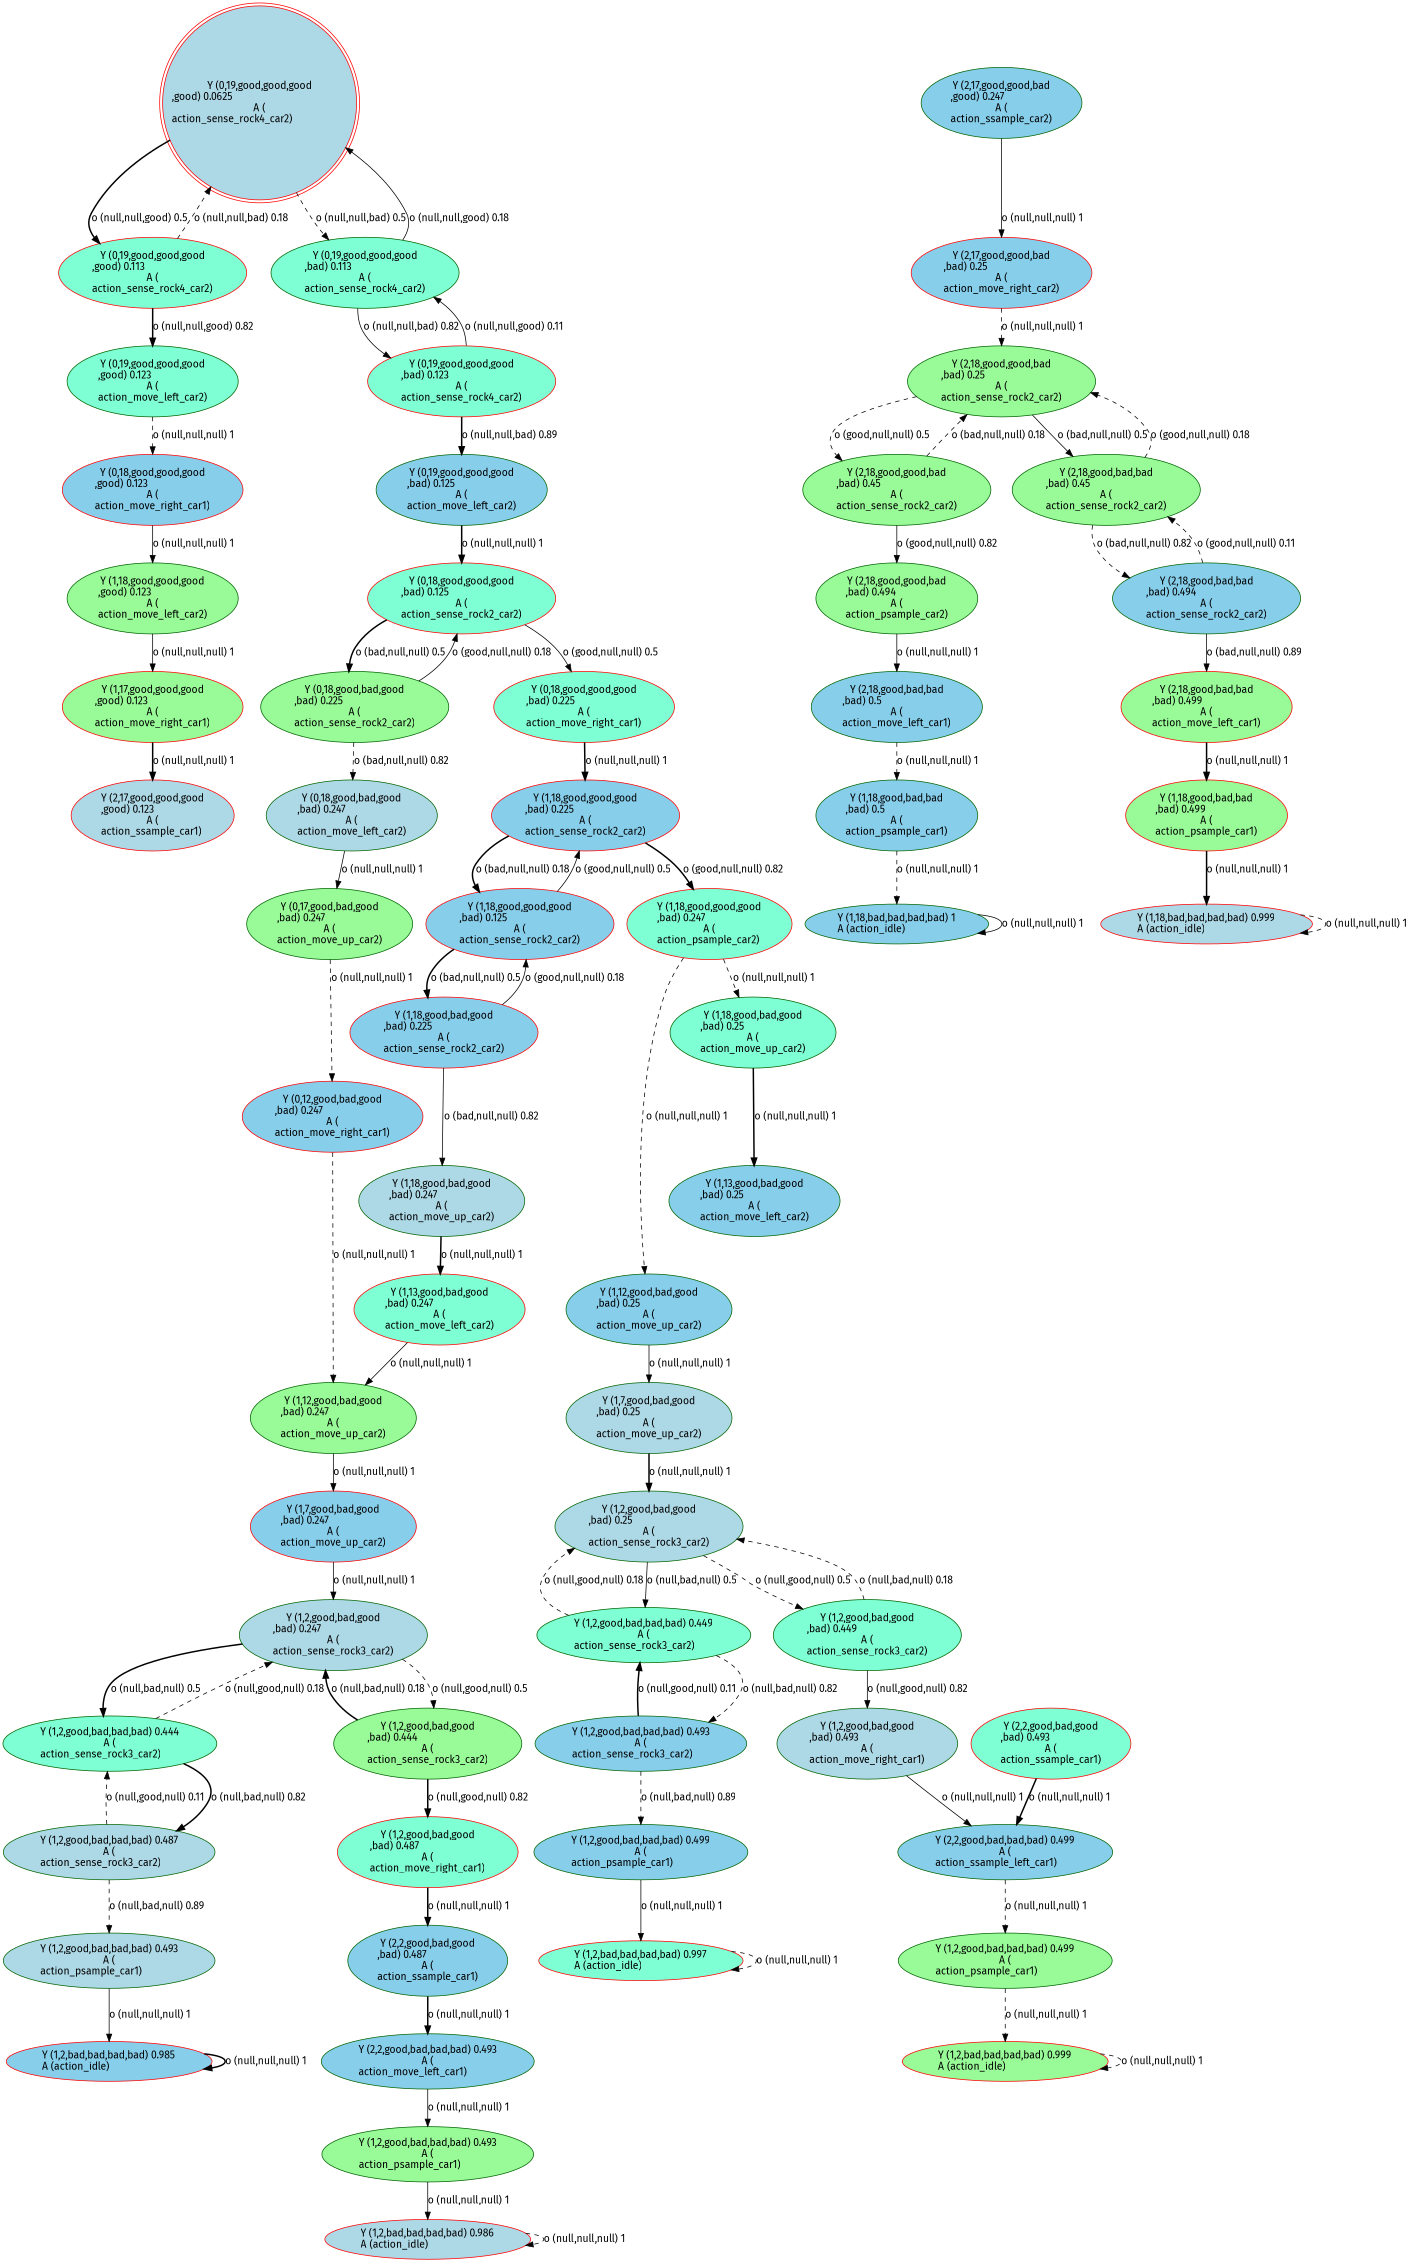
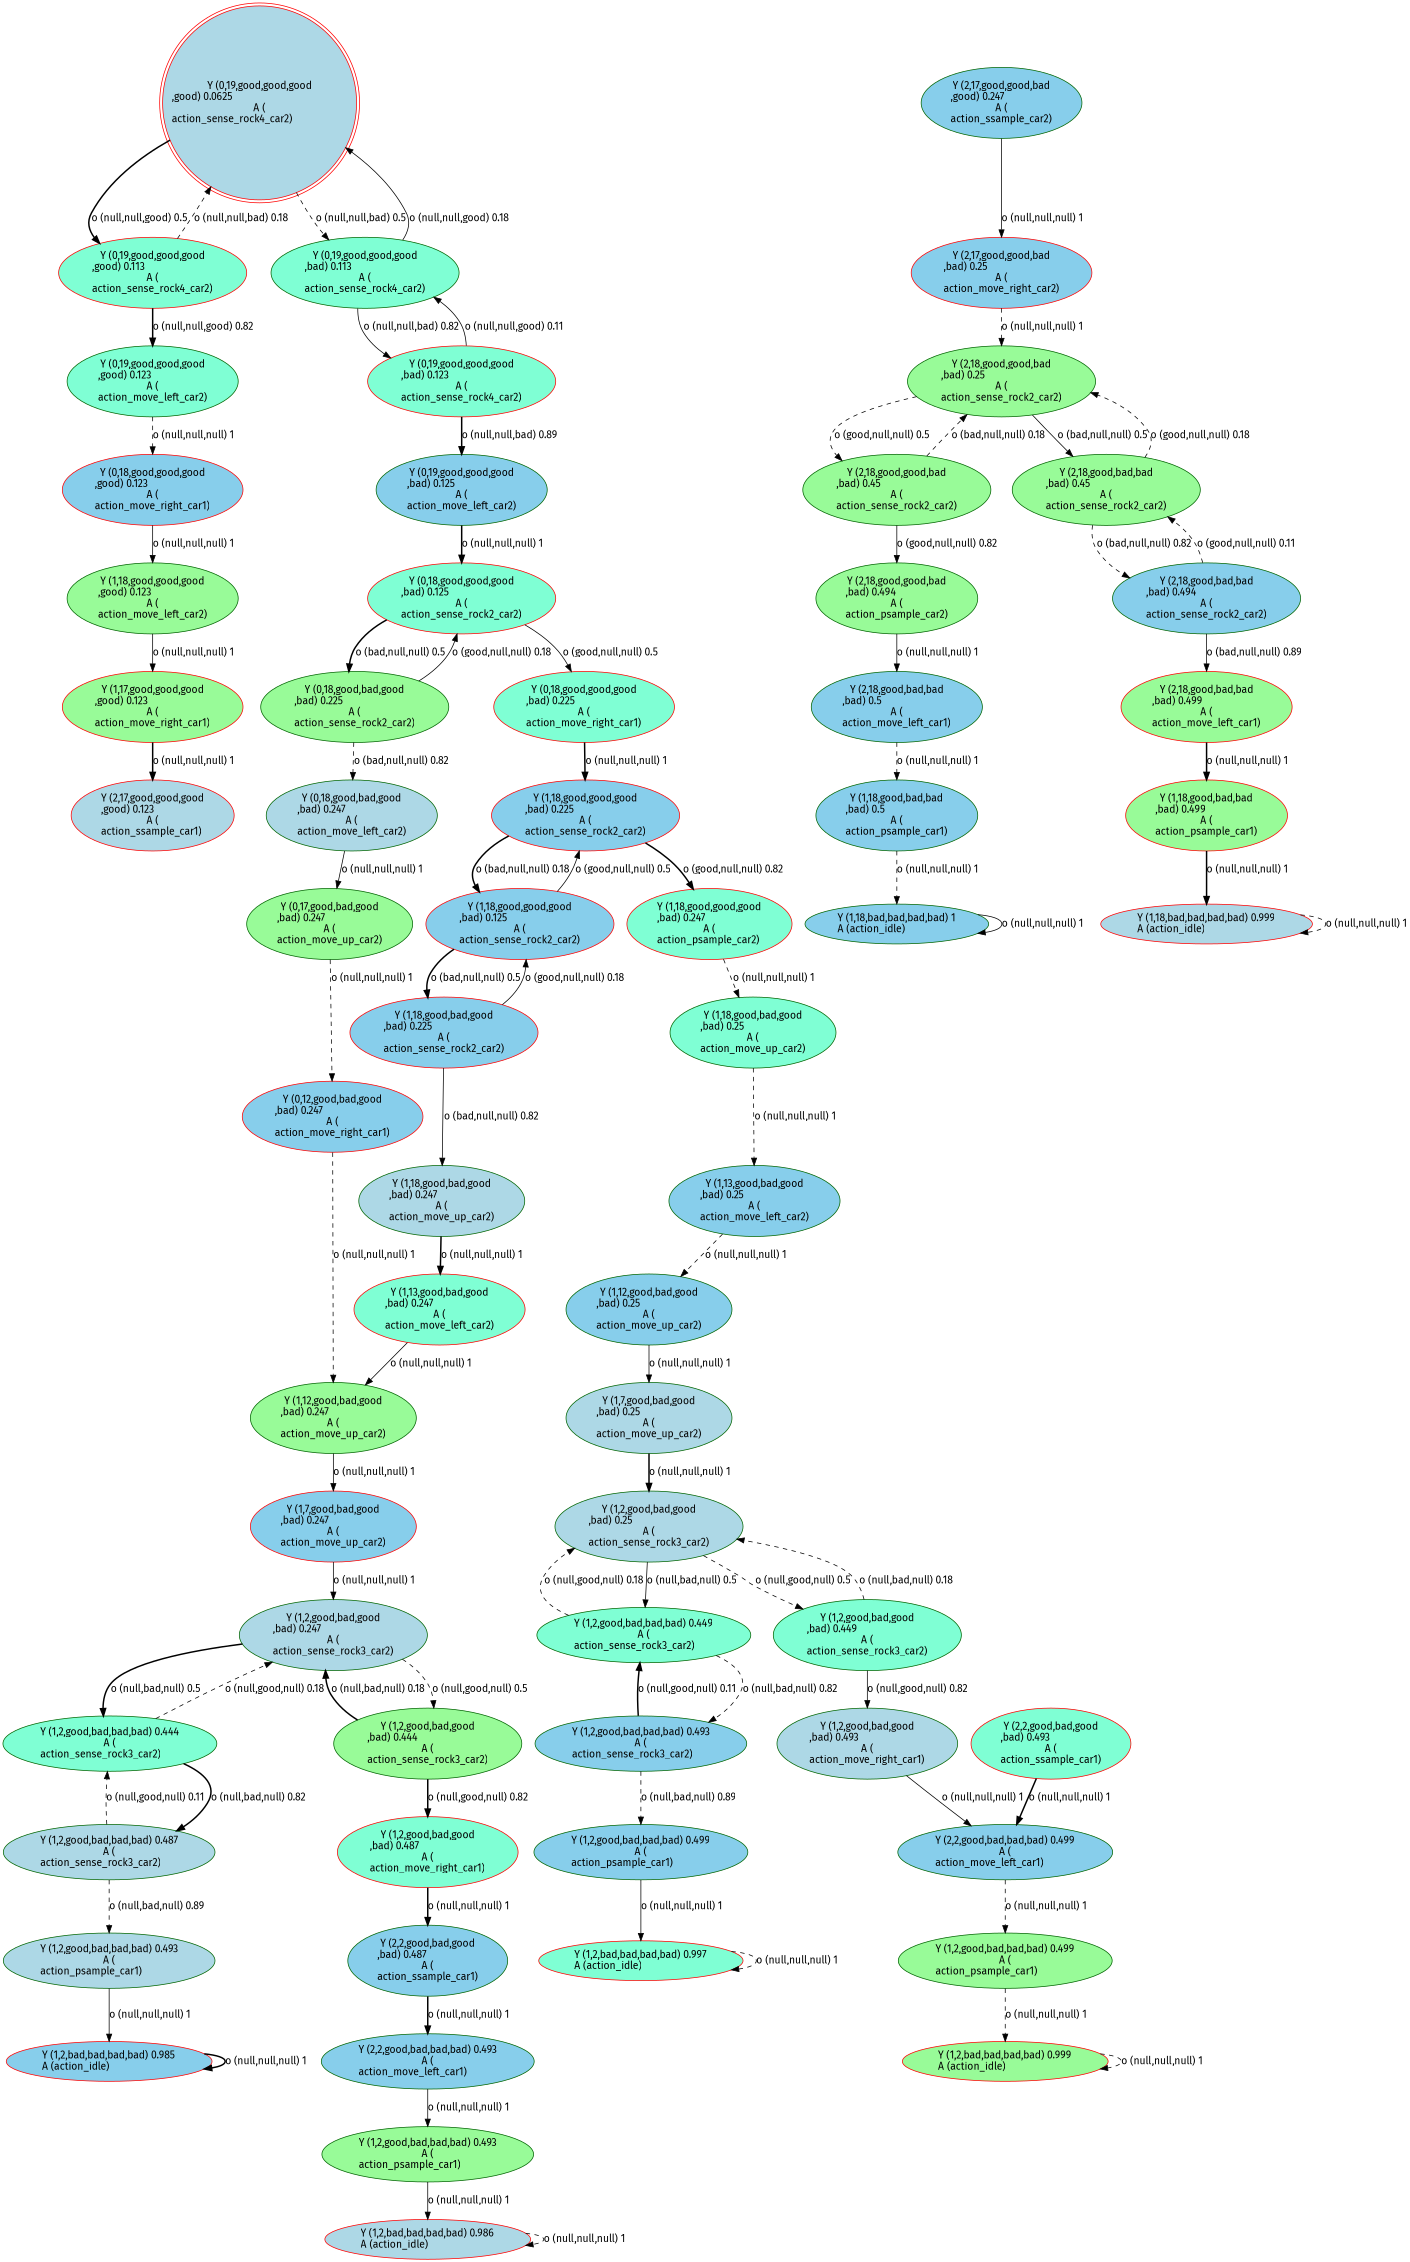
(643, 1109) -> (704, 1253)
(754, 1113) -> (754, 1113)
(1005, 1852) -> (1005, 1852)
